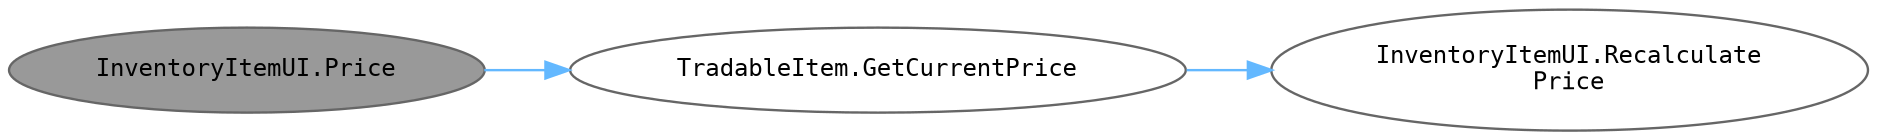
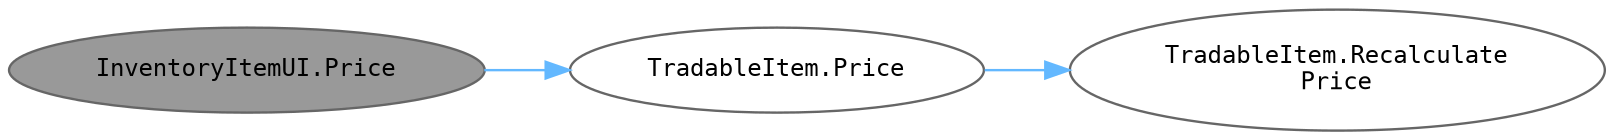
(878, 70) -> (777, 70)
(1570, 70) -> (1337, 70)
